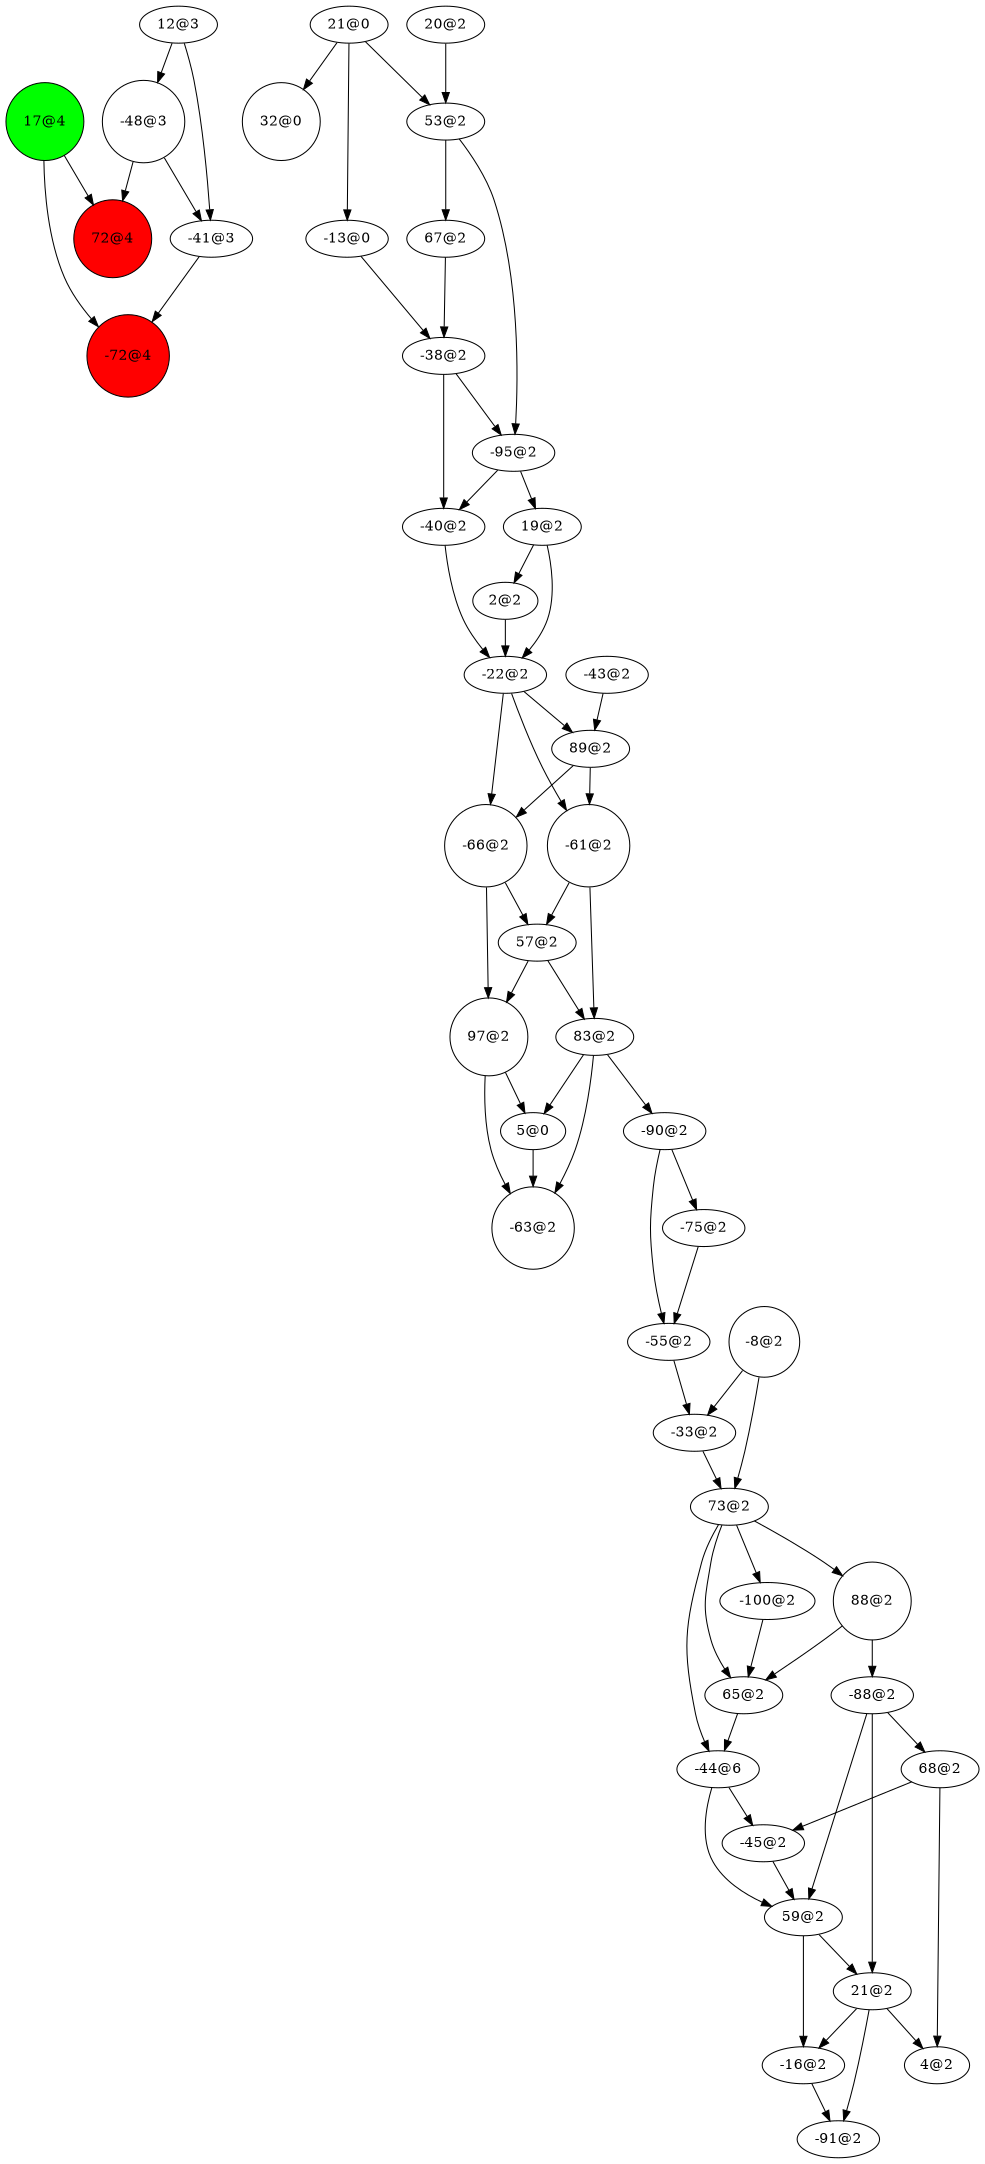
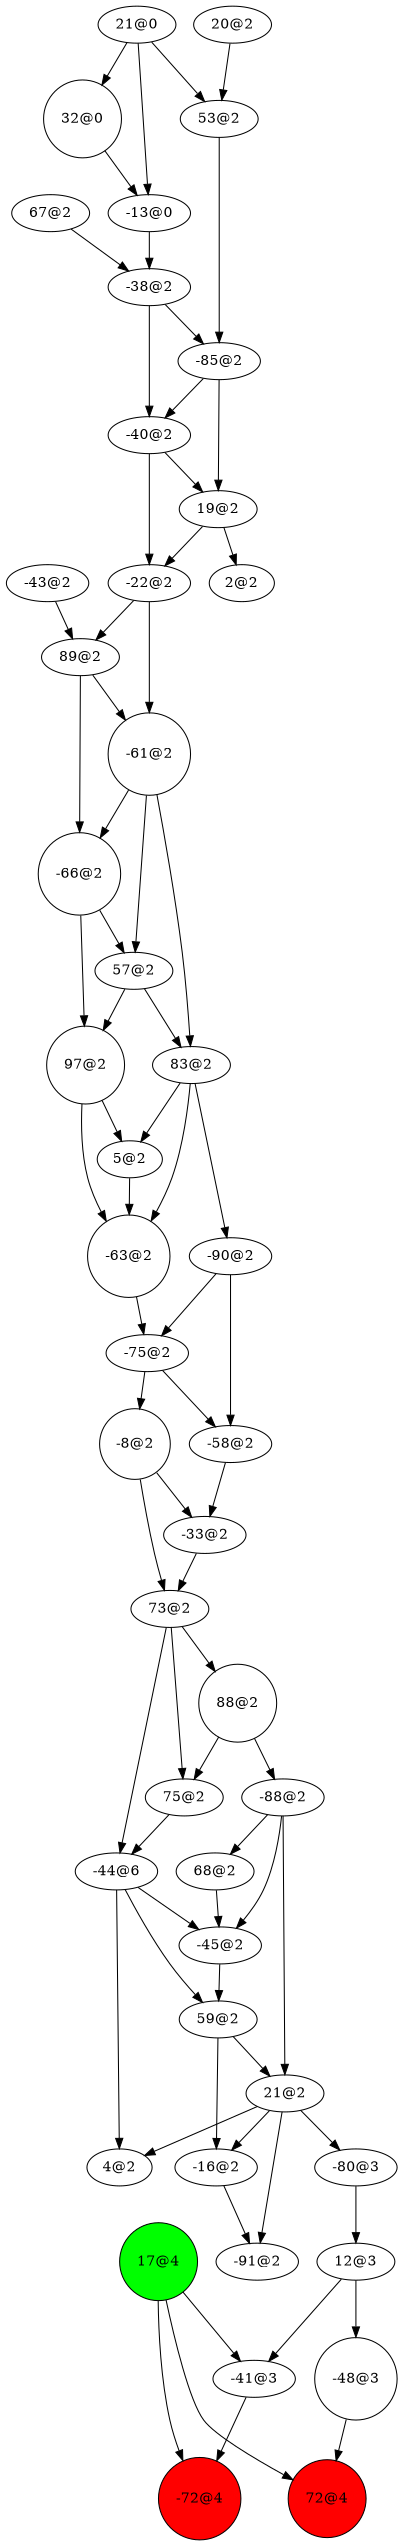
none -> (118, 169)
(446, 175) -> none
(180, 185) -> (208, 2323)
(514, 453) -> (219, 361)
none -> (180, 468)
(505, 633) -> none
(497, 744) -> (117, 809)
(533, 1131) -> (130, 1159)
none -> (139, 1310)
(669, 1342) -> (231, 1444)
none -> (143, 1385)
(767, 1601) -> none
(744, 1695) -> (184, 1797)
(839, 1801) -> (271, 1871)
(939, 1912) -> (118, 2014)
none -> (356, 2167)
